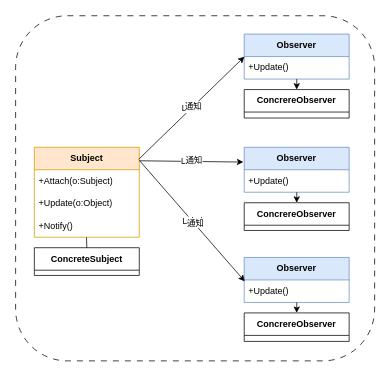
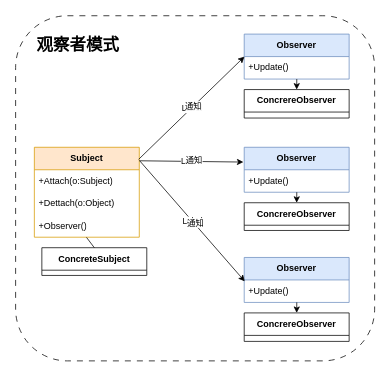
none -> (78, 45)
(80, 204) -> (83, 204)
(60, 226) -> (66, 226)
(87, 262) -> (94, 262)
